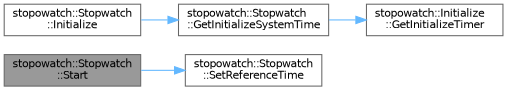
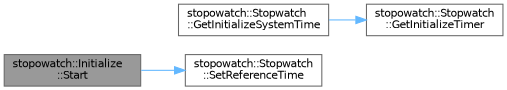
(72, 20) -> none
(435, 20) -> (435, 20)
(72, 70) -> (72, 70)
